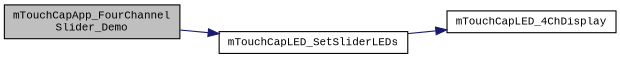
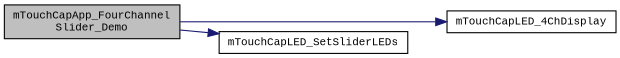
(422, 32) -> (308, 22)
